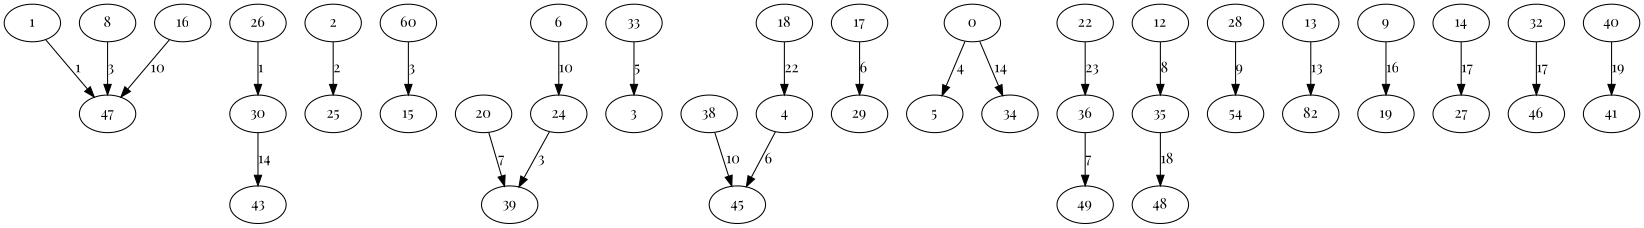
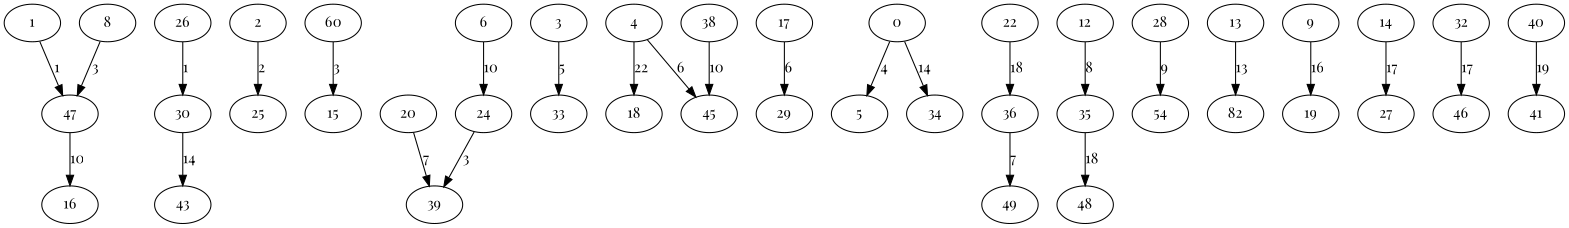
(634, 63) -> (559, 63)
(784, 63) -> (634, 63)
(149, 64) -> (70, 154)
(1092, 68) -> (1017, 68)
